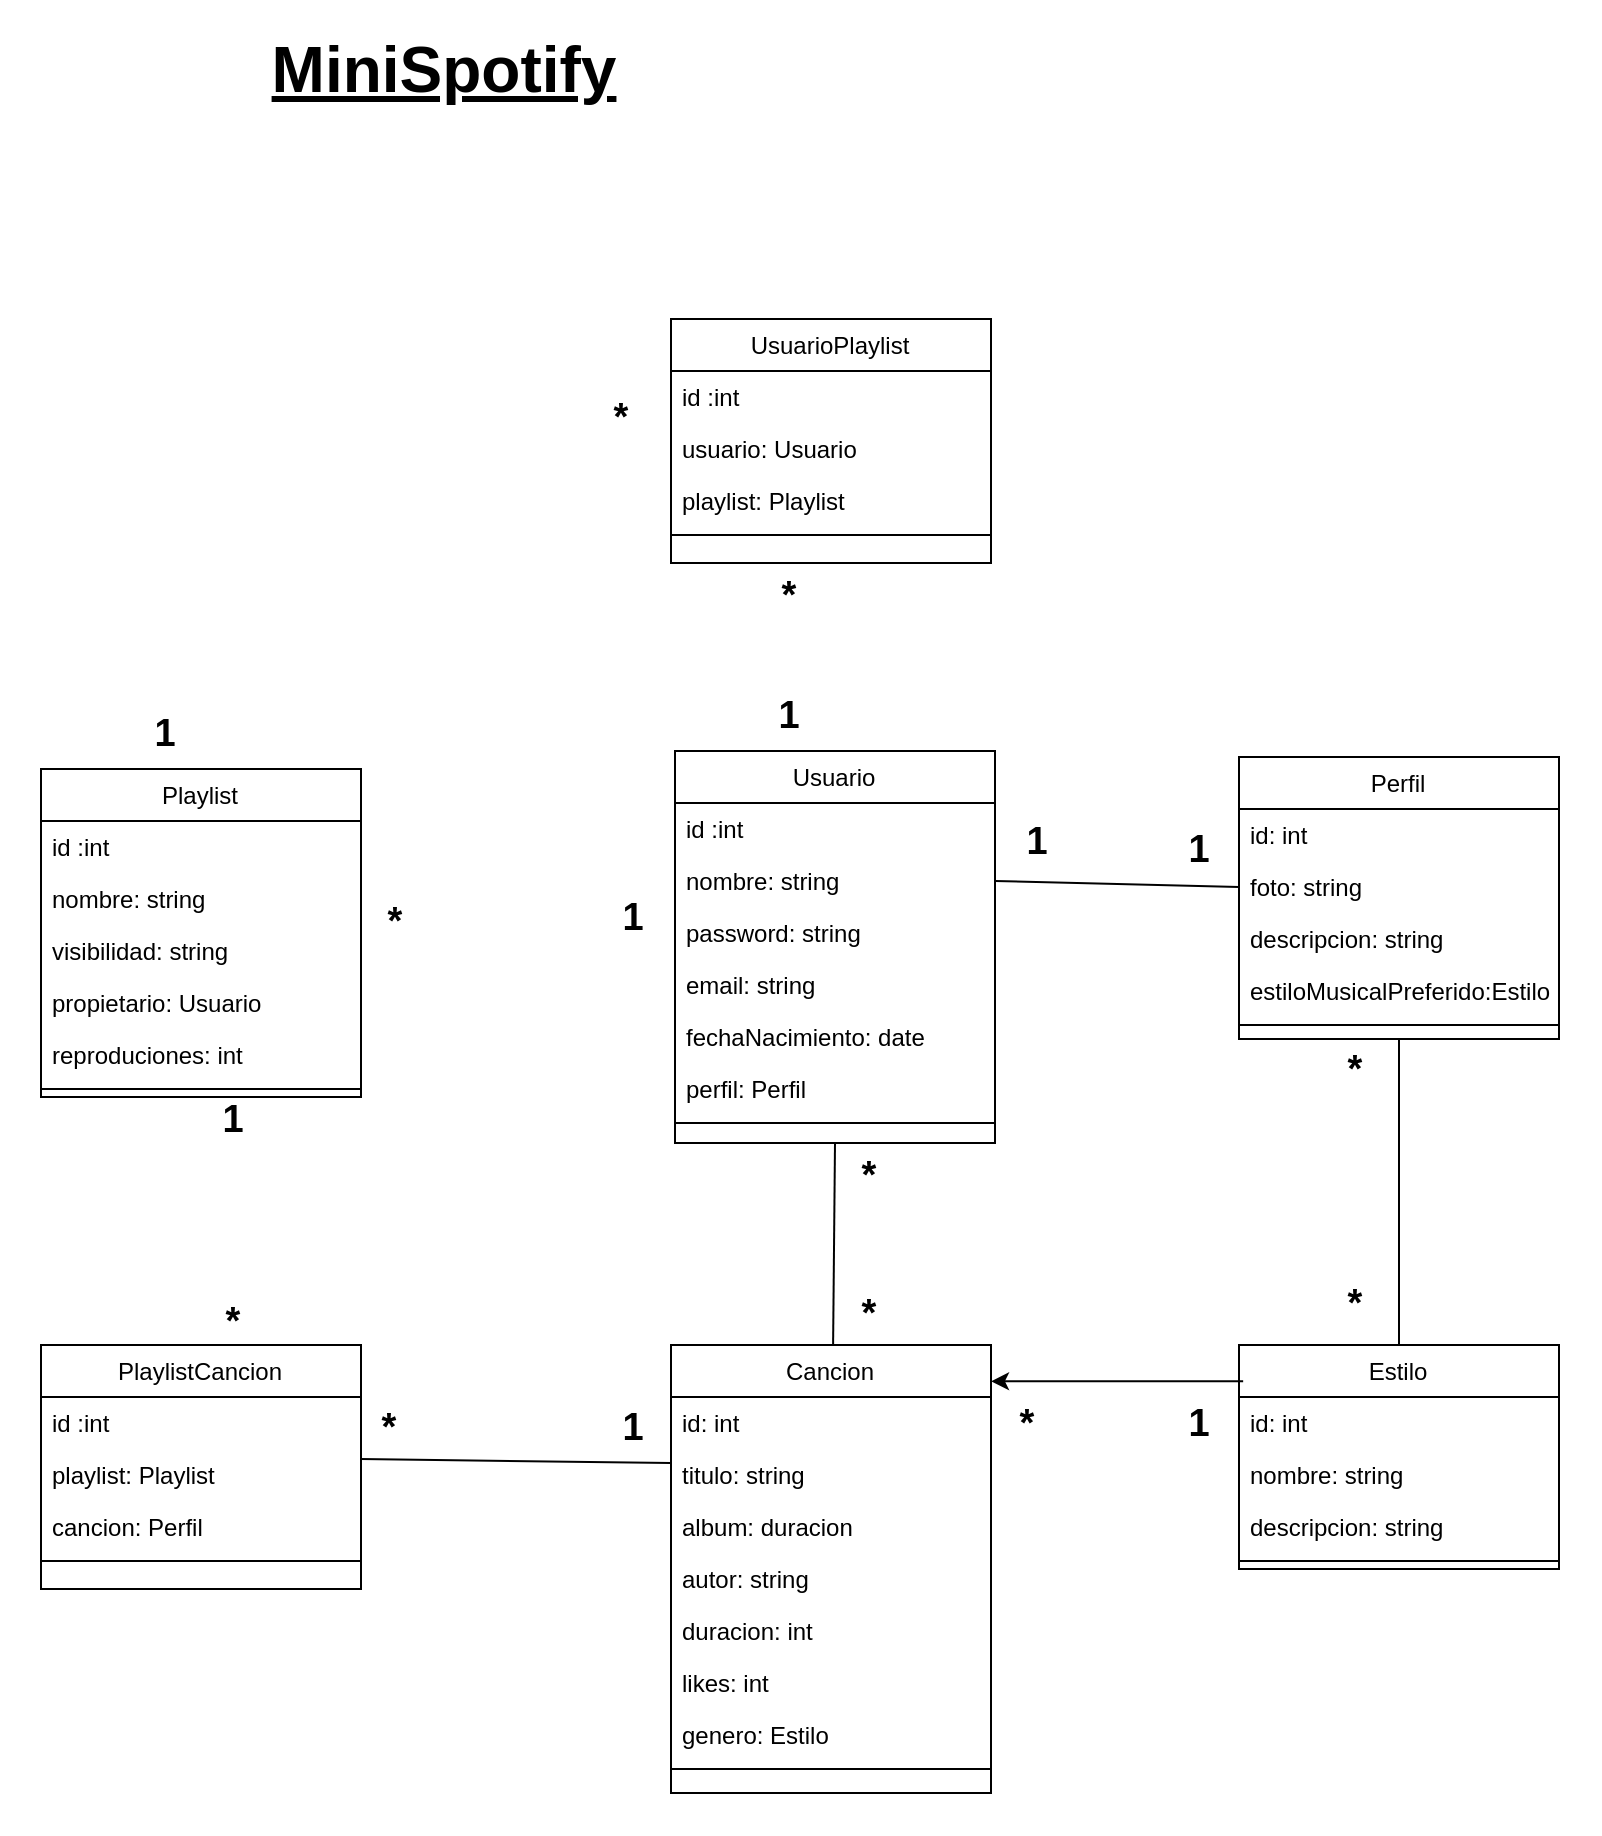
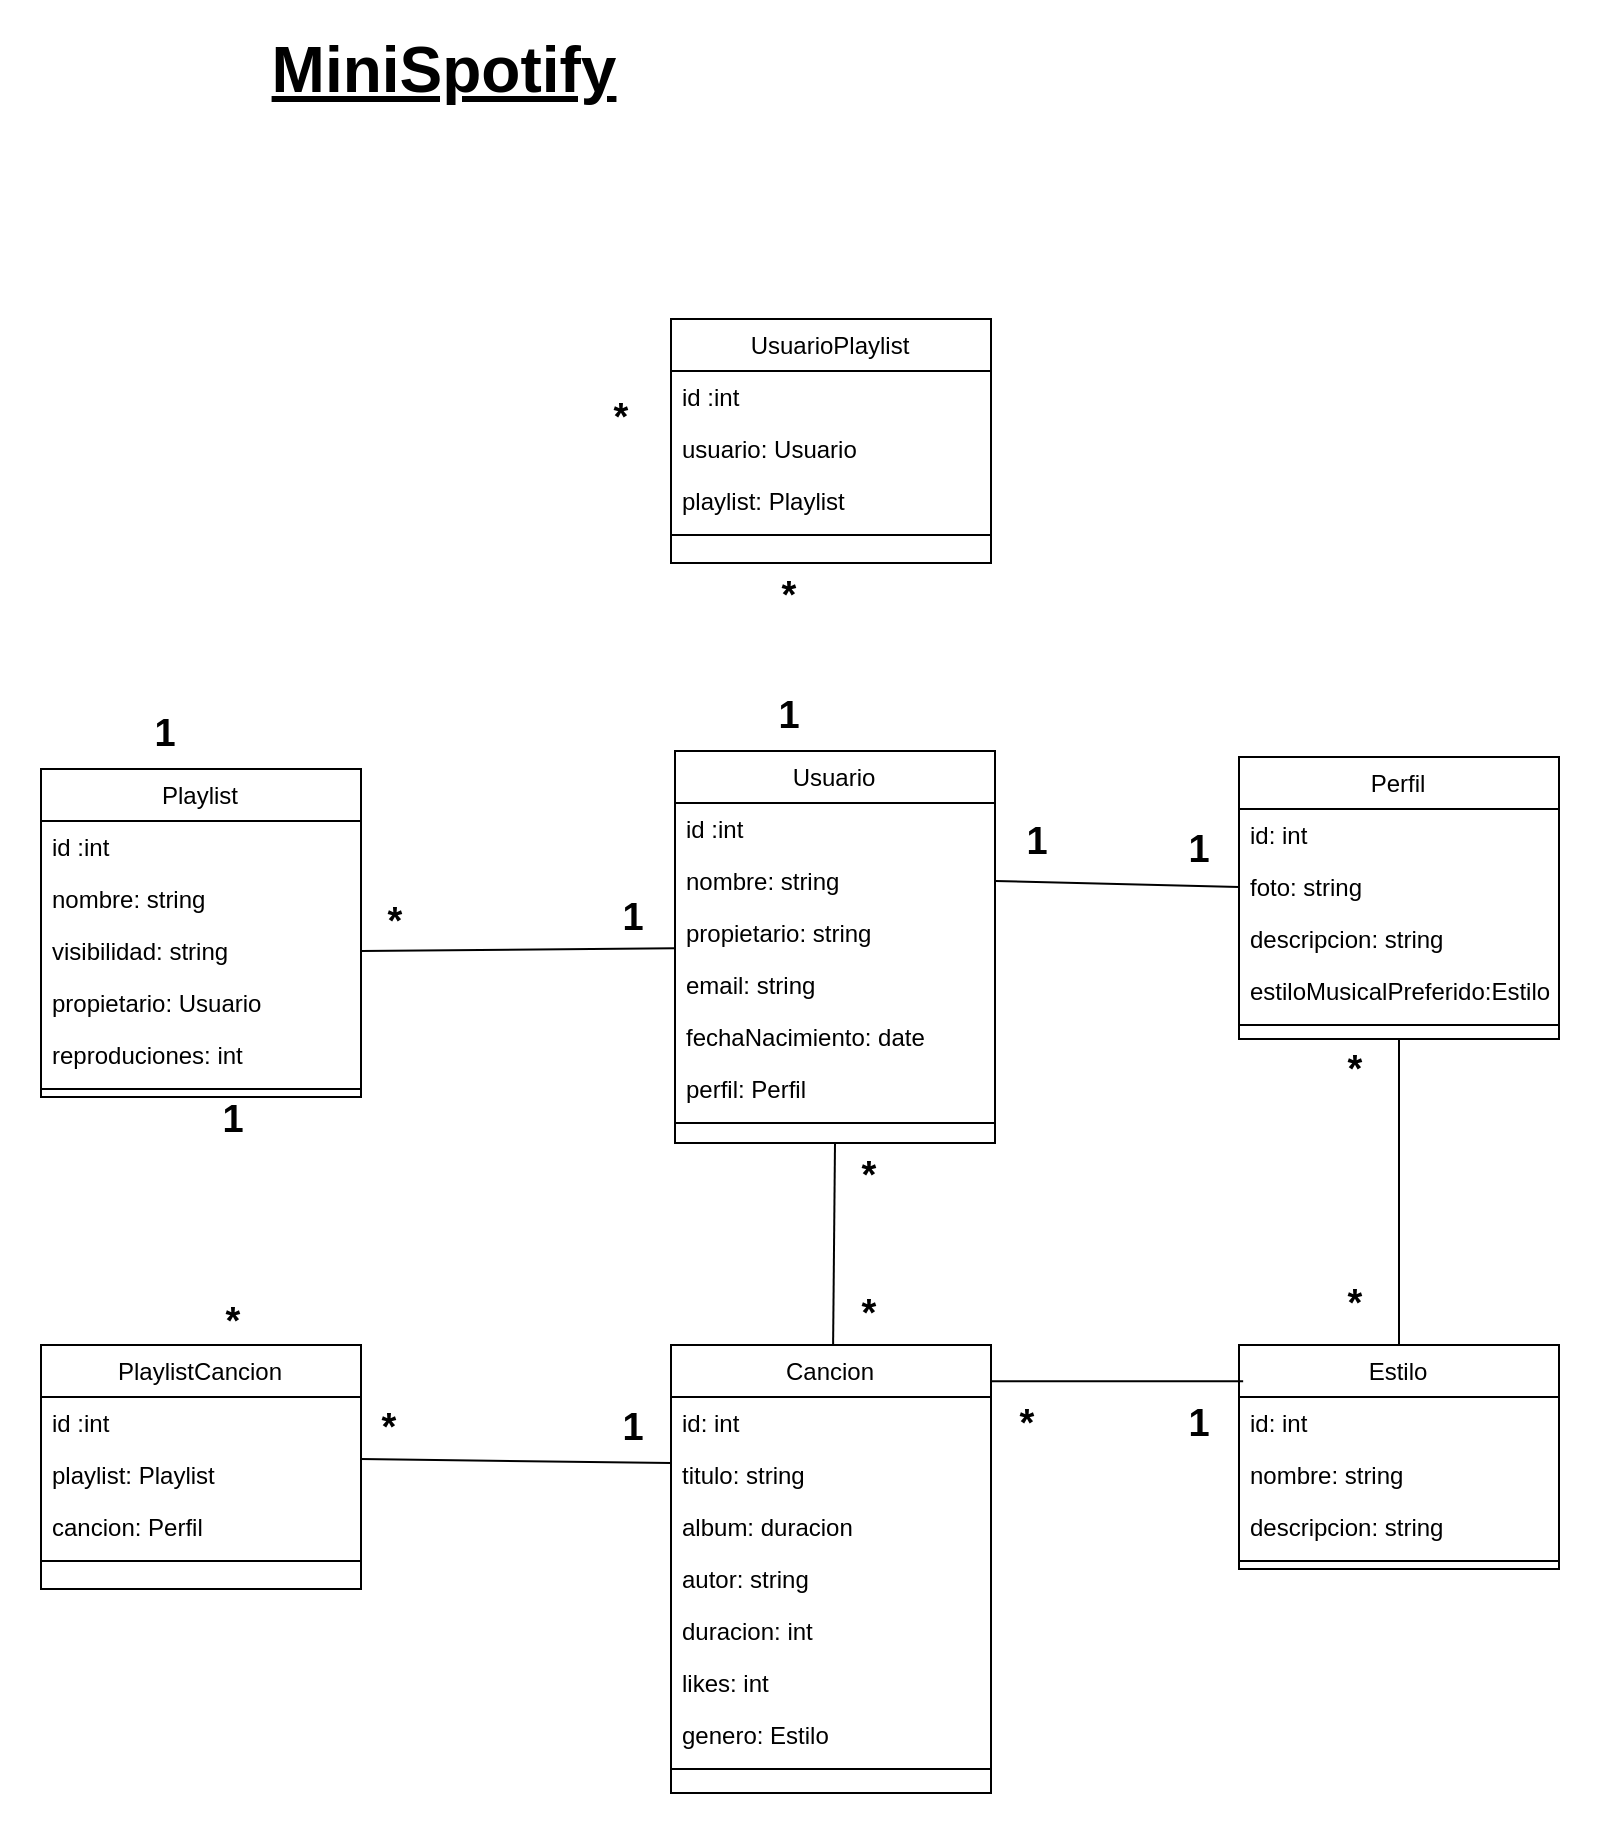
(784, 934) -> (798, 934)
none -> (518, 950)
(1006, 1381) -> (1000, 1381)
